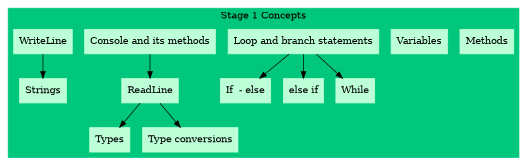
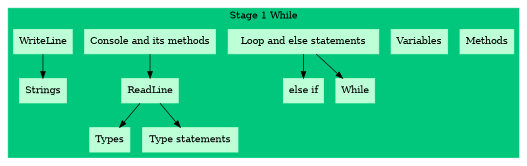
(264, 16) -> (264, 16)
(303, 42) -> (303, 42)
(246, 91) -> none
(190, 140) -> (190, 140)
